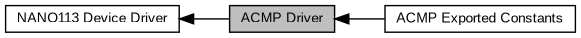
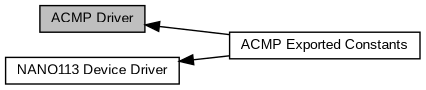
(212, 19) -> (211, 58)
